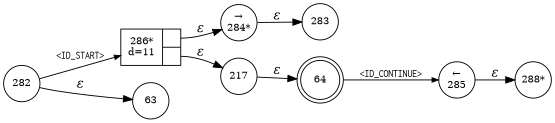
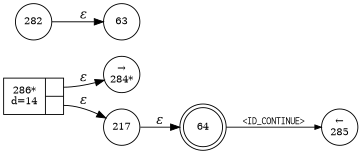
(320, 22) -> none
(142, 52) -> (25, 101)
(77, 68) -> none
(533, 80) -> none
